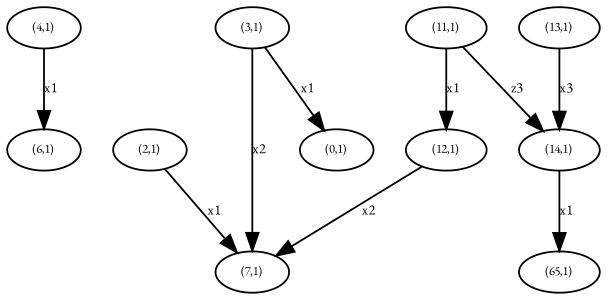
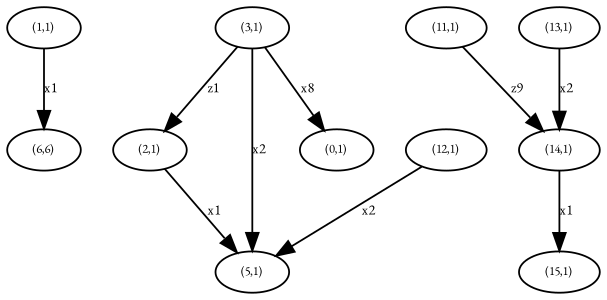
(44, 28) -> (44, 28)
(446, 80) -> none
none -> (207, 82)
(308, 89) -> (308, 89)
(517, 89) -> (517, 89)
(567, 89) -> (567, 89)
(44, 150) -> (44, 150)
(252, 272) -> (252, 272)
(559, 272) -> (559, 272)
